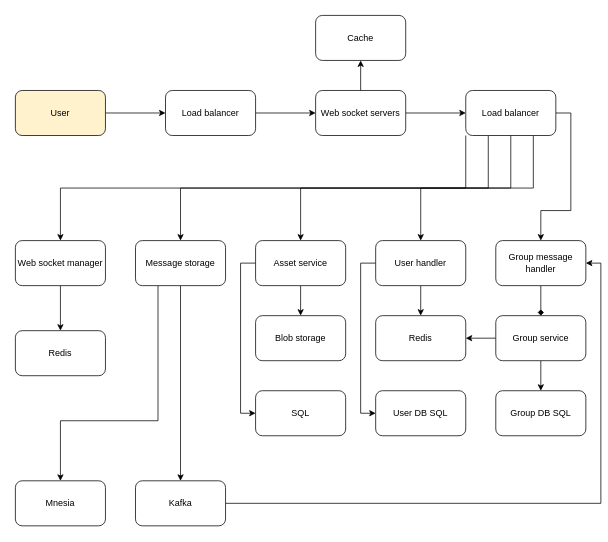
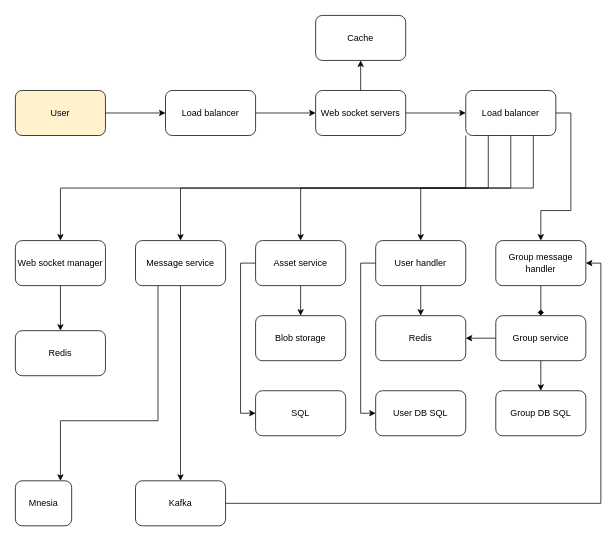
(180, 263) -> (180, 263)
(60, 503) -> (44, 503)
